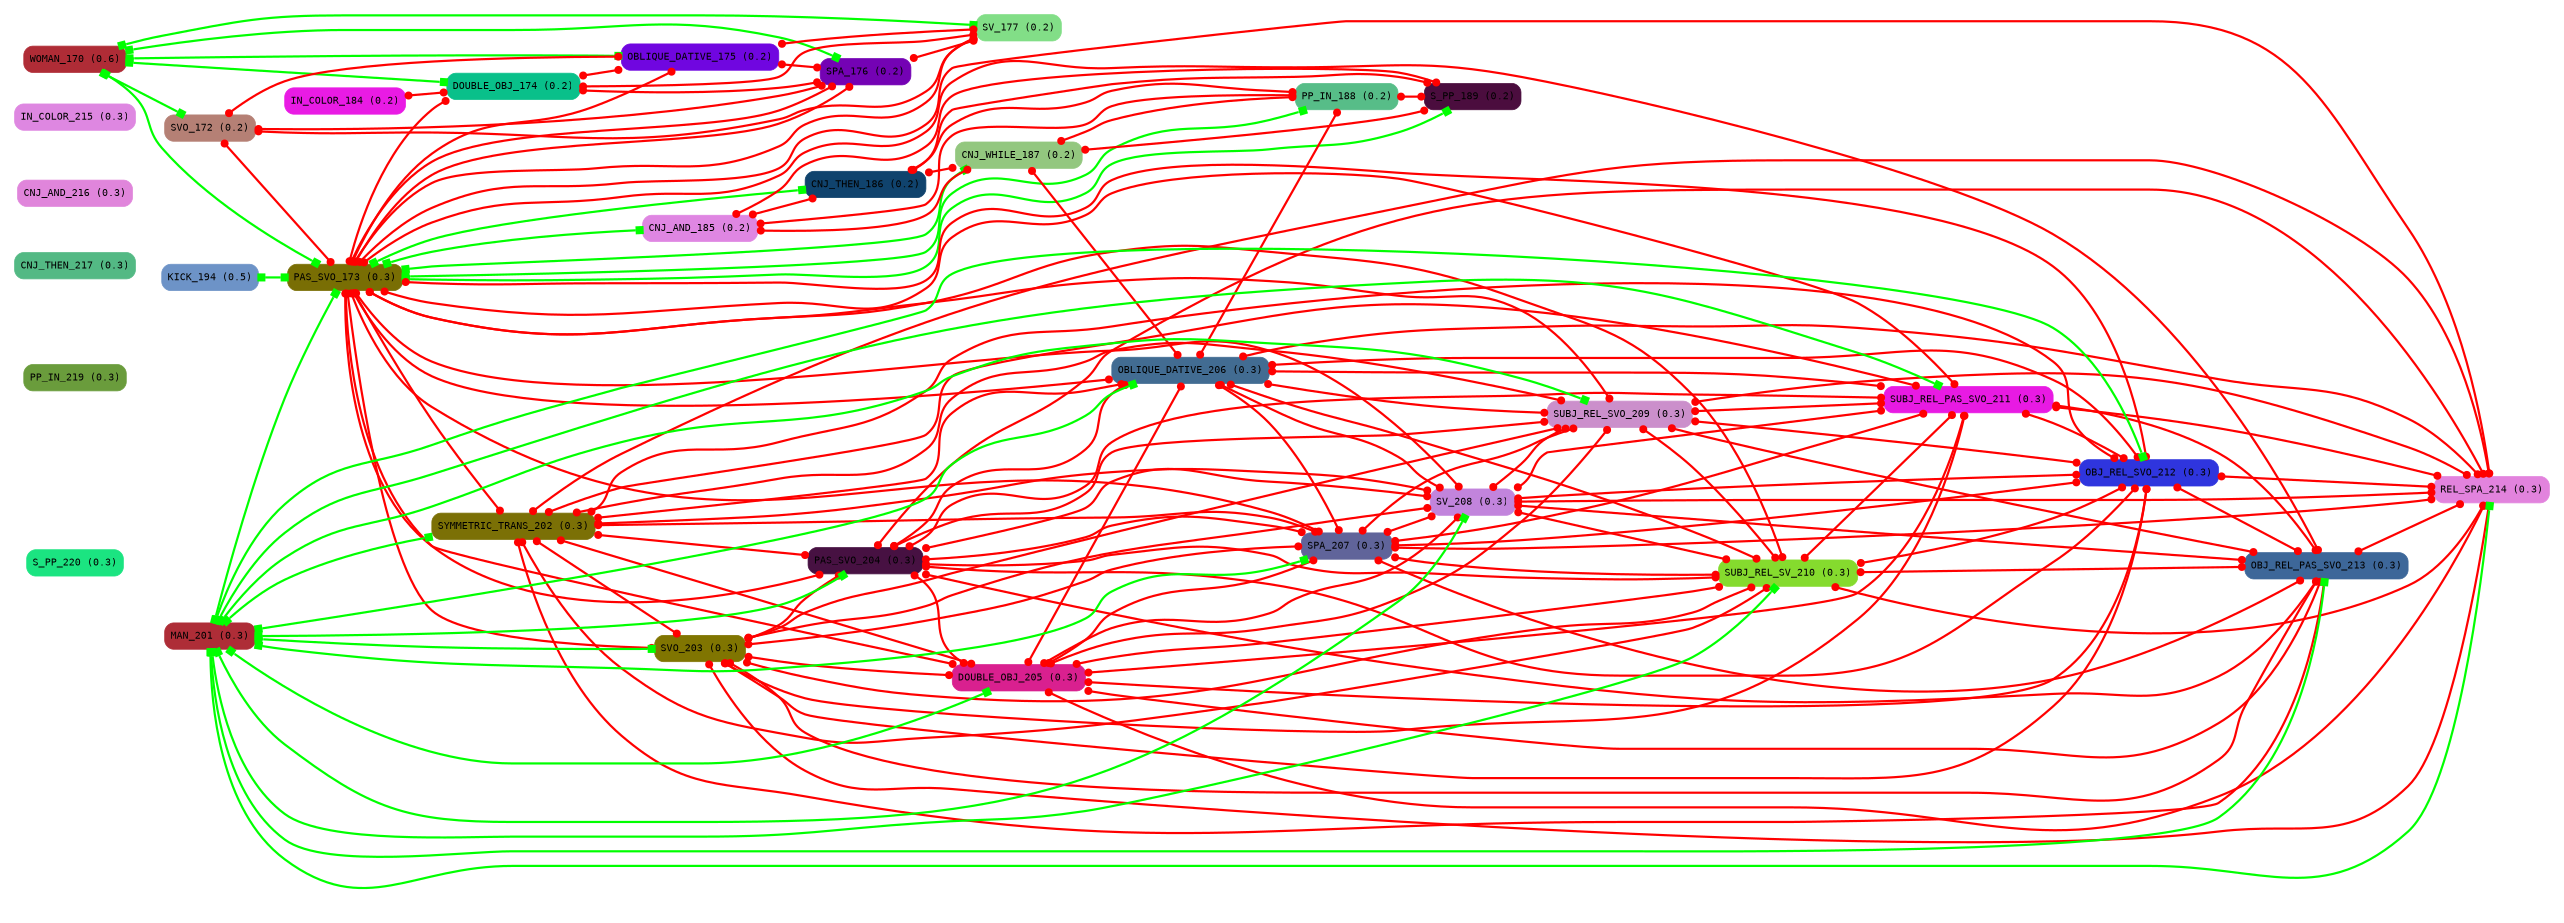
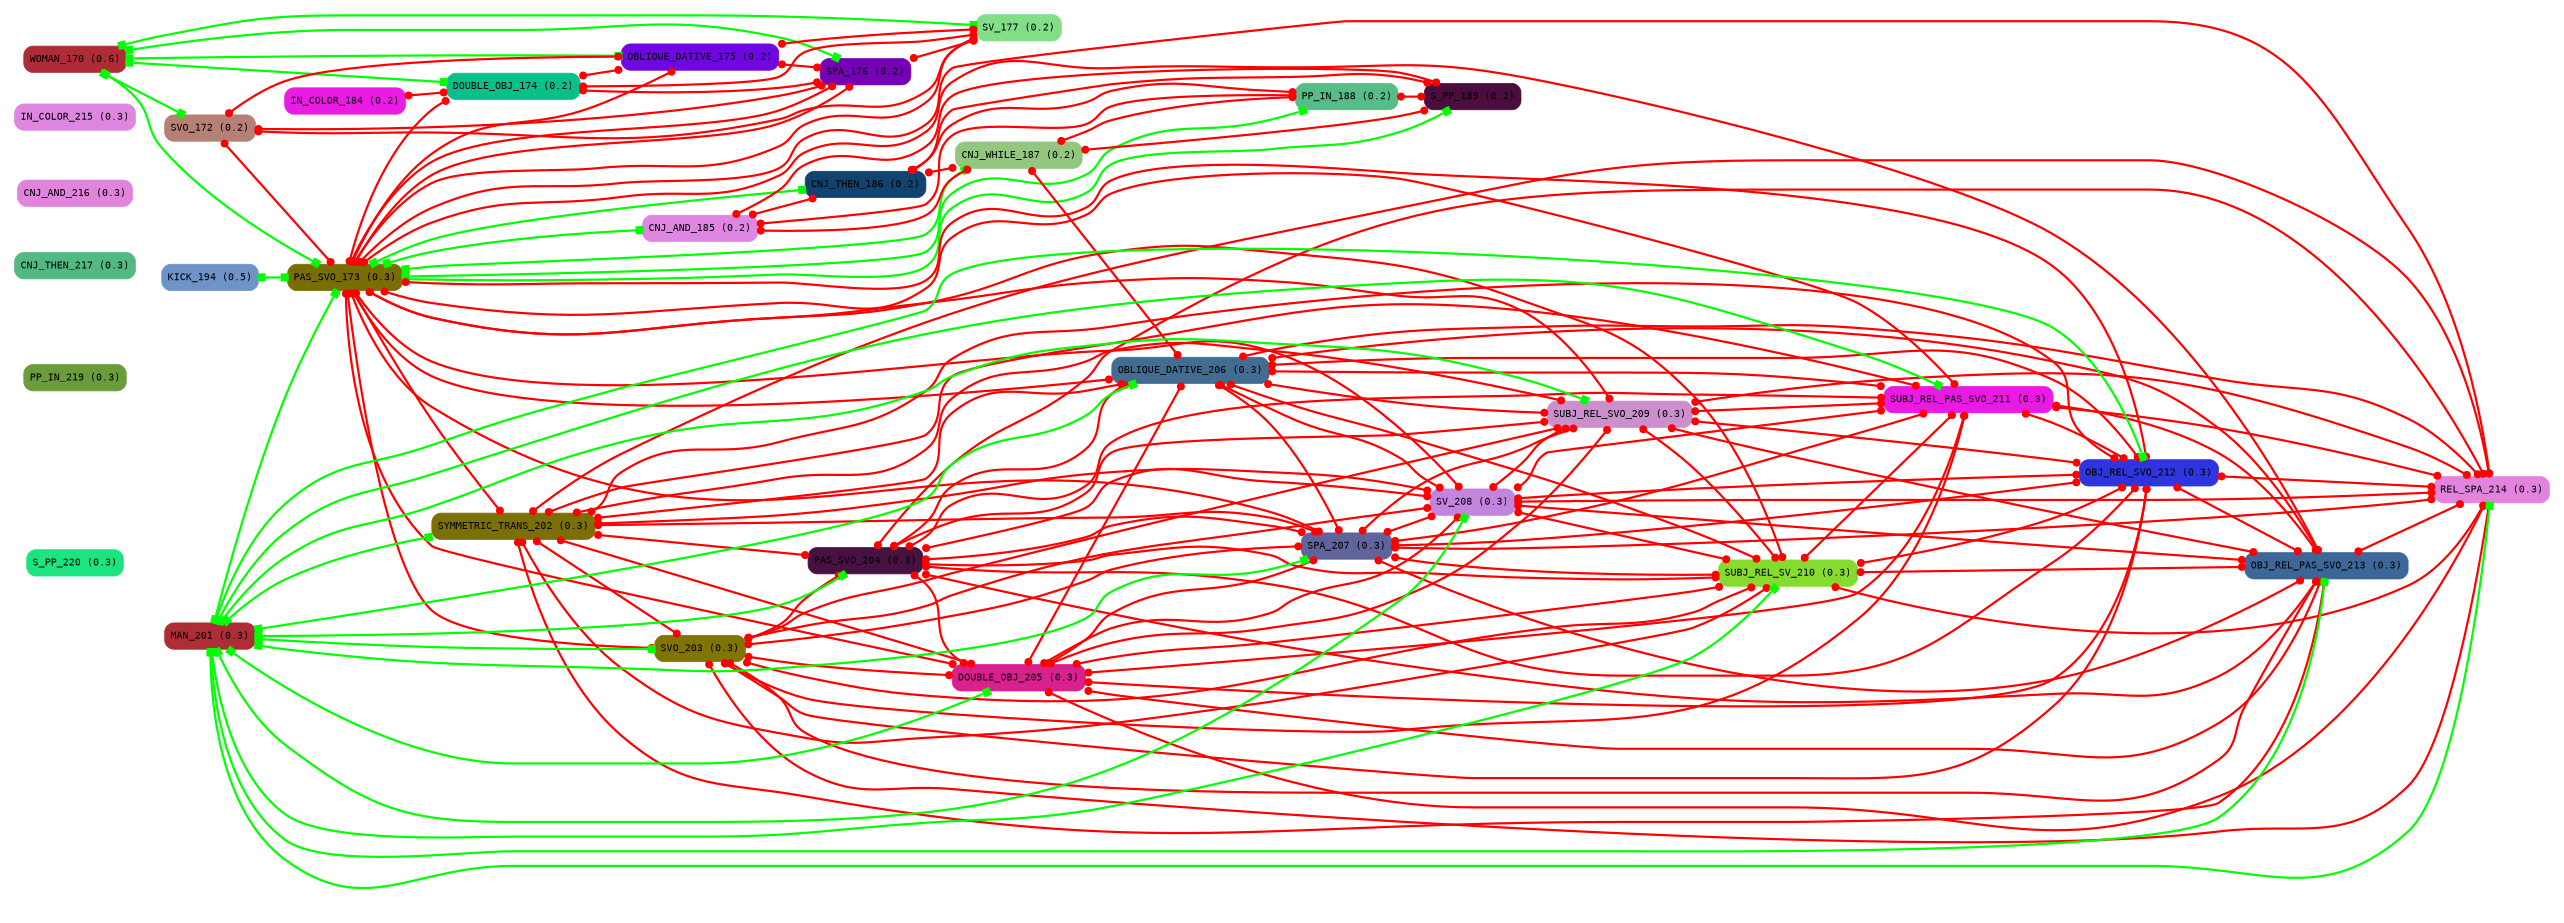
(1272, 228) -> (1832, 333)
(487, 577) -> none
